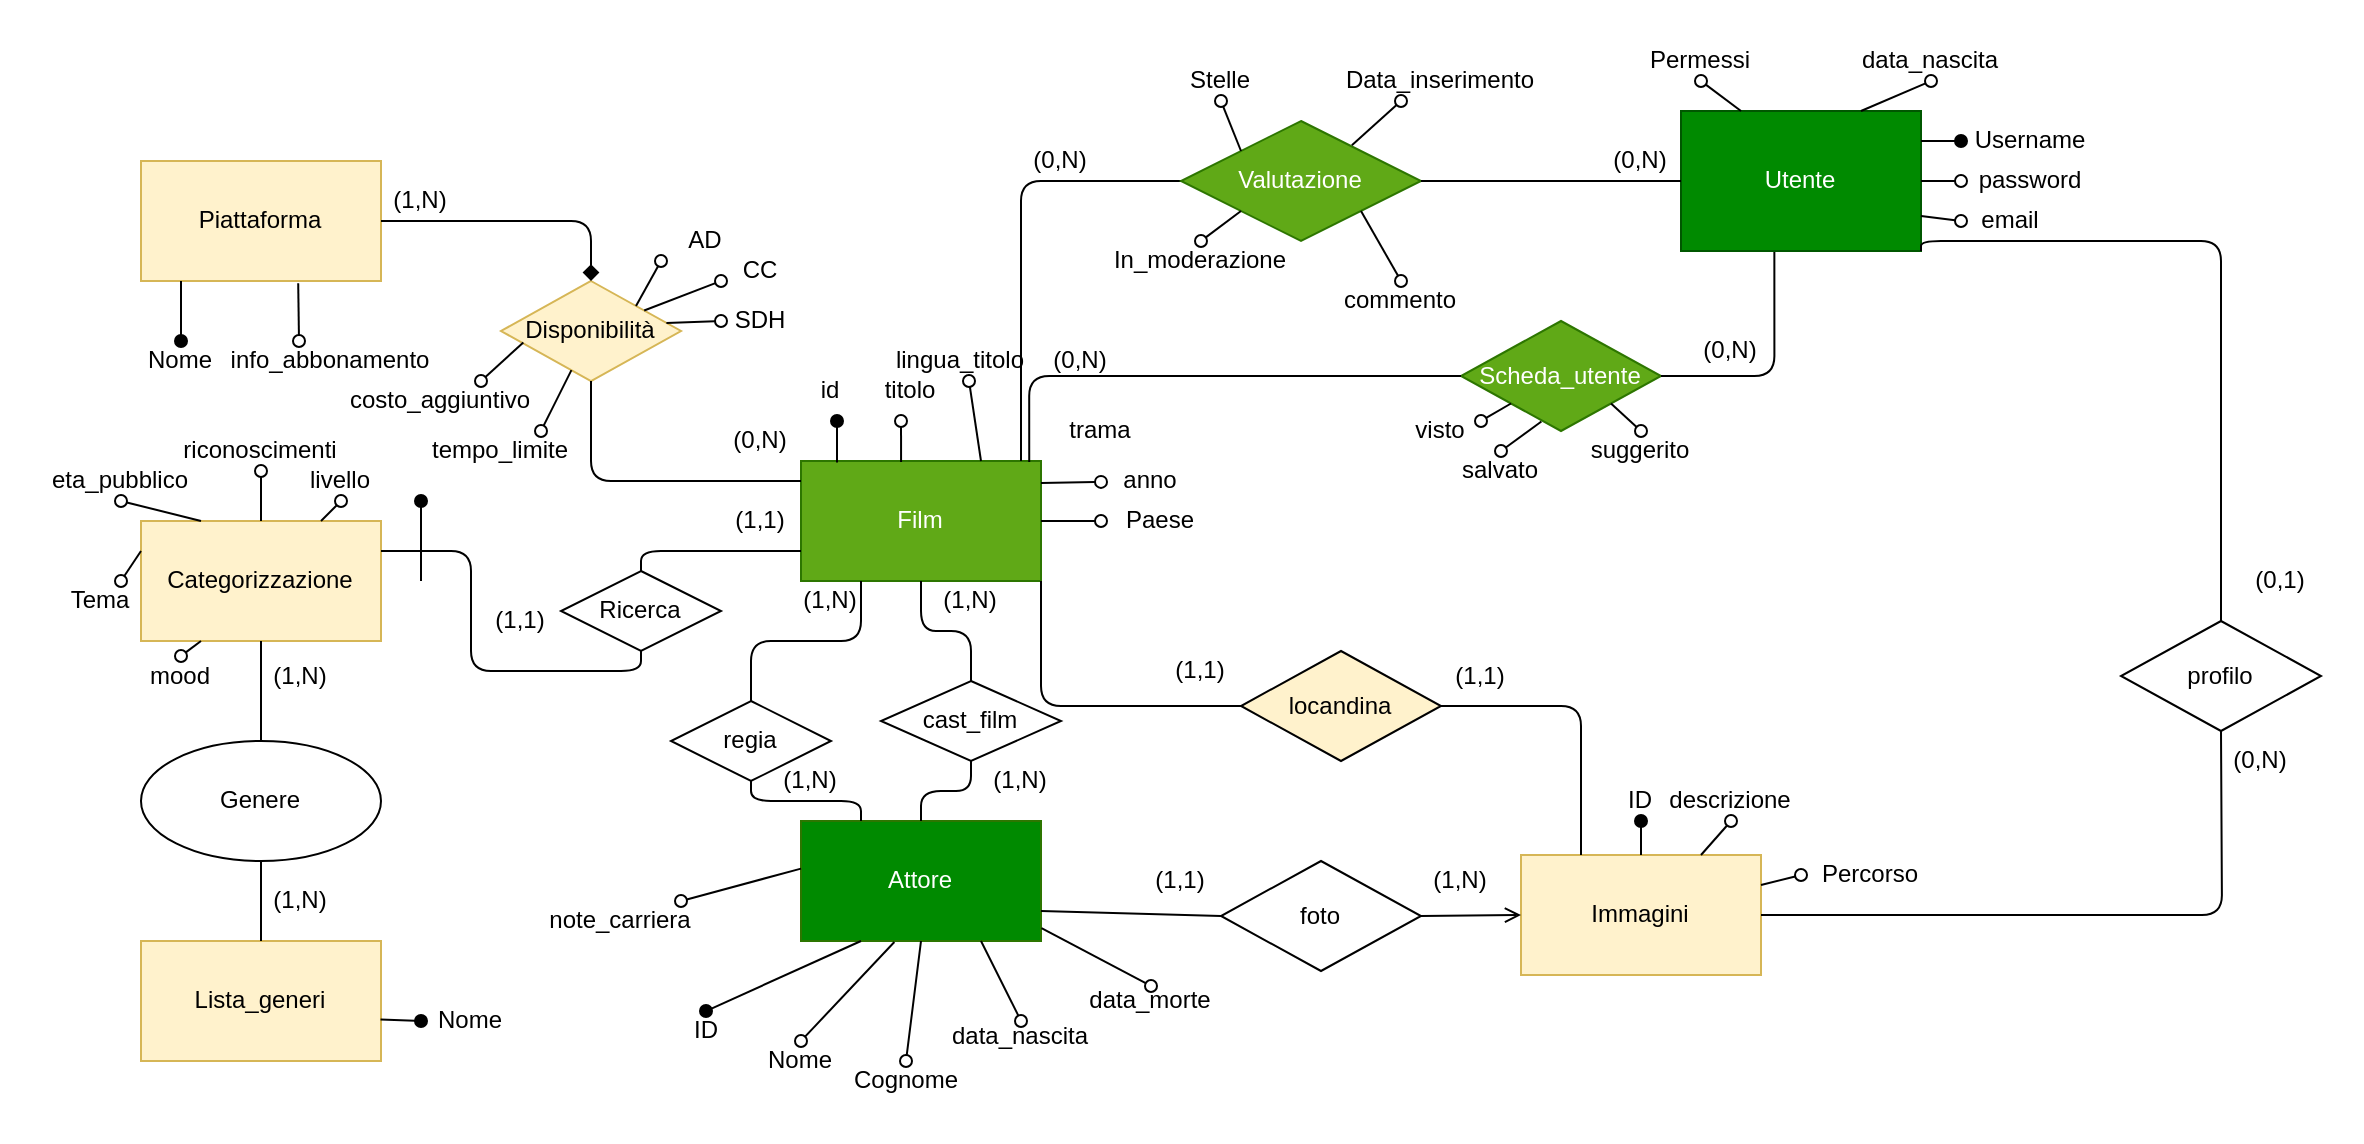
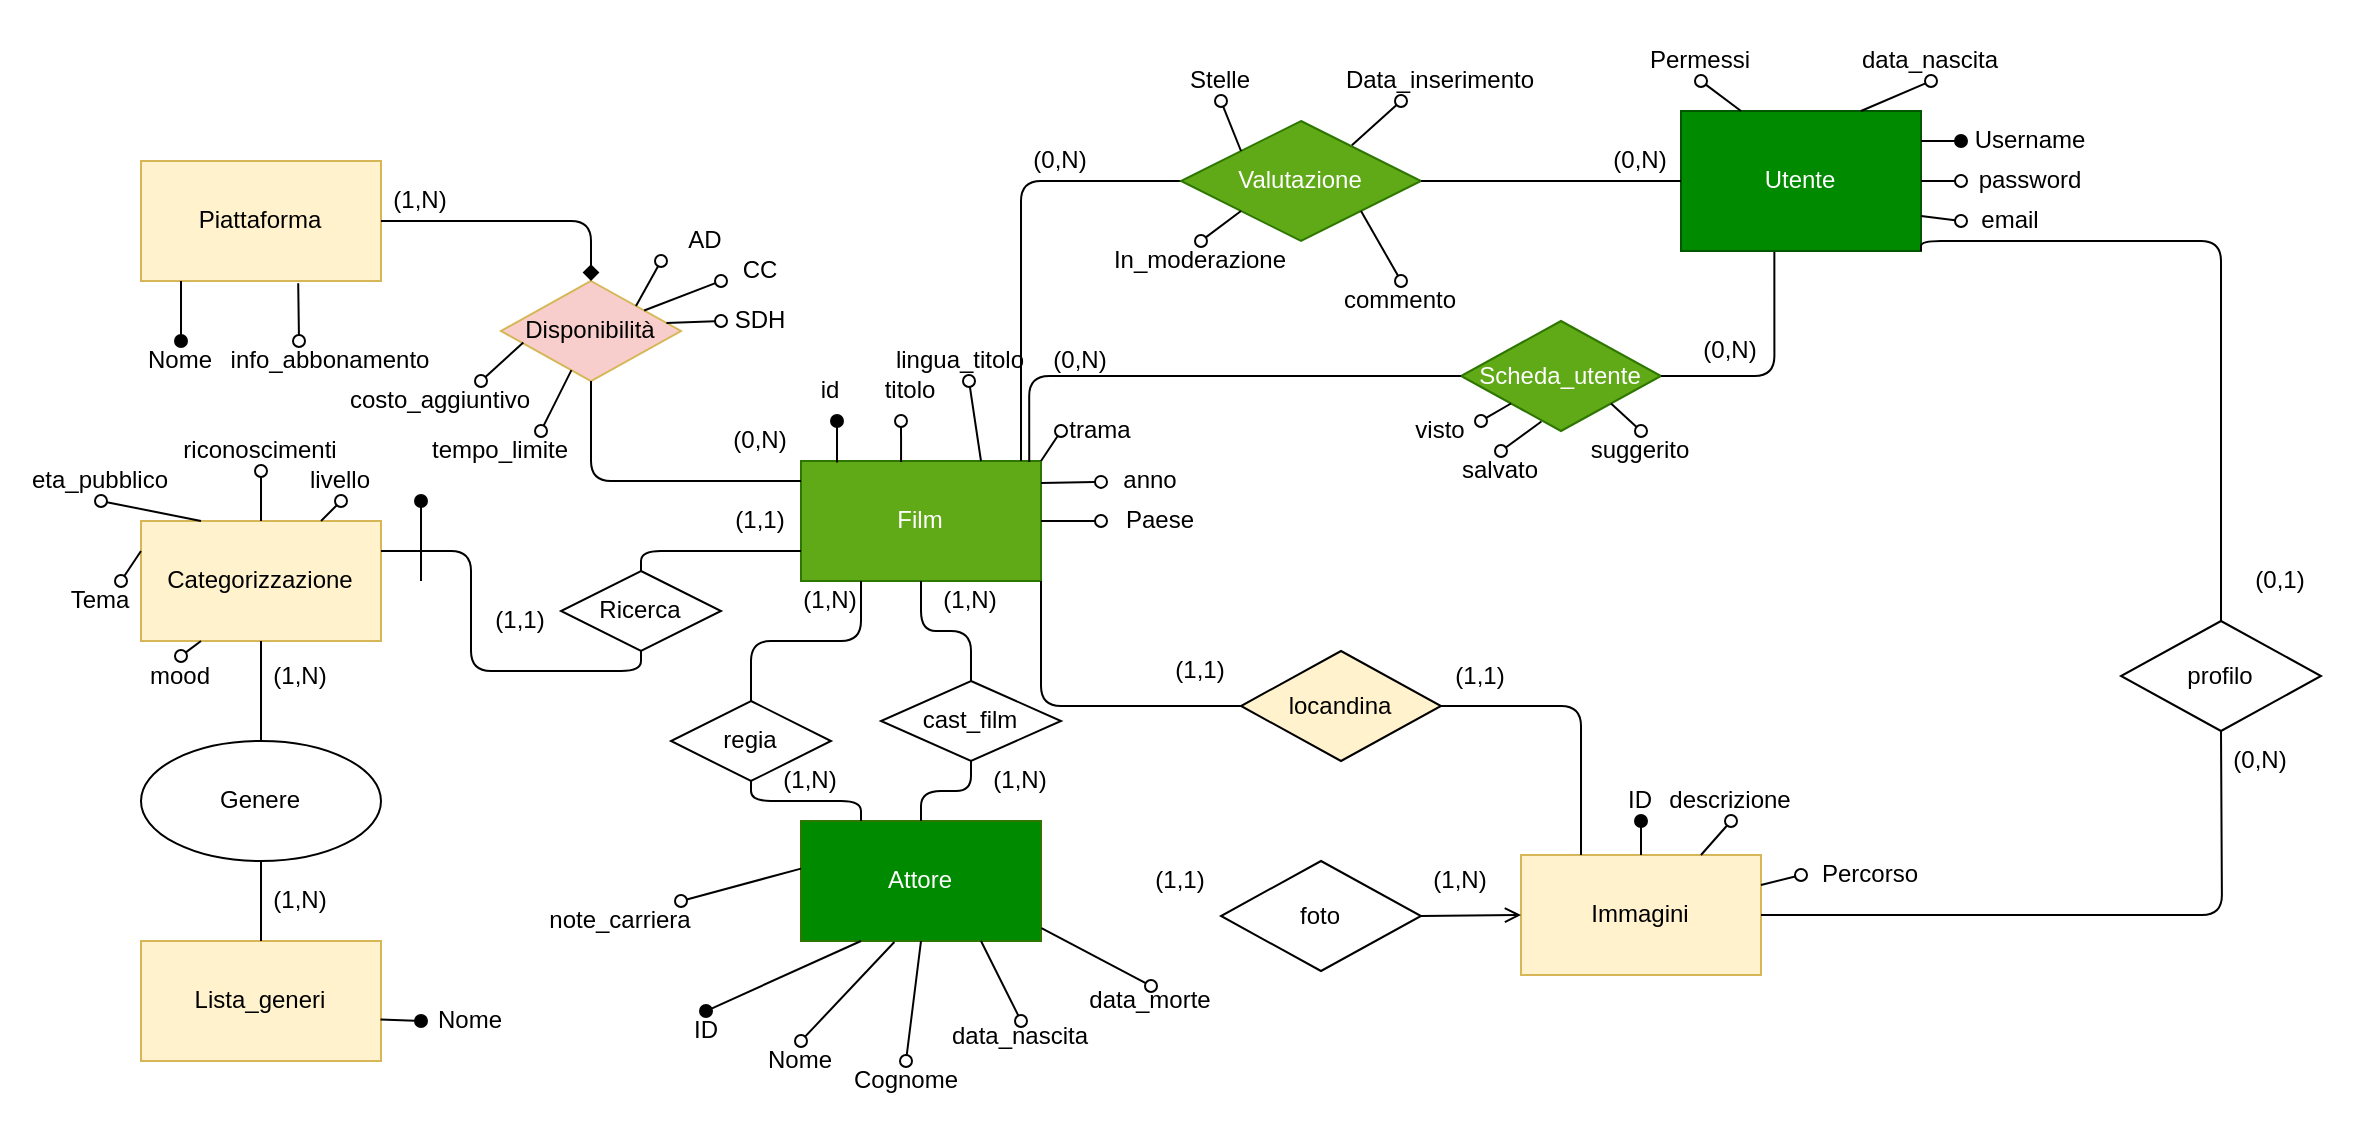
(591, 331) -> (591, 331)
none -> (1049, 449)
(121, 481) -> (101, 481)
(1131, 914) -> none
